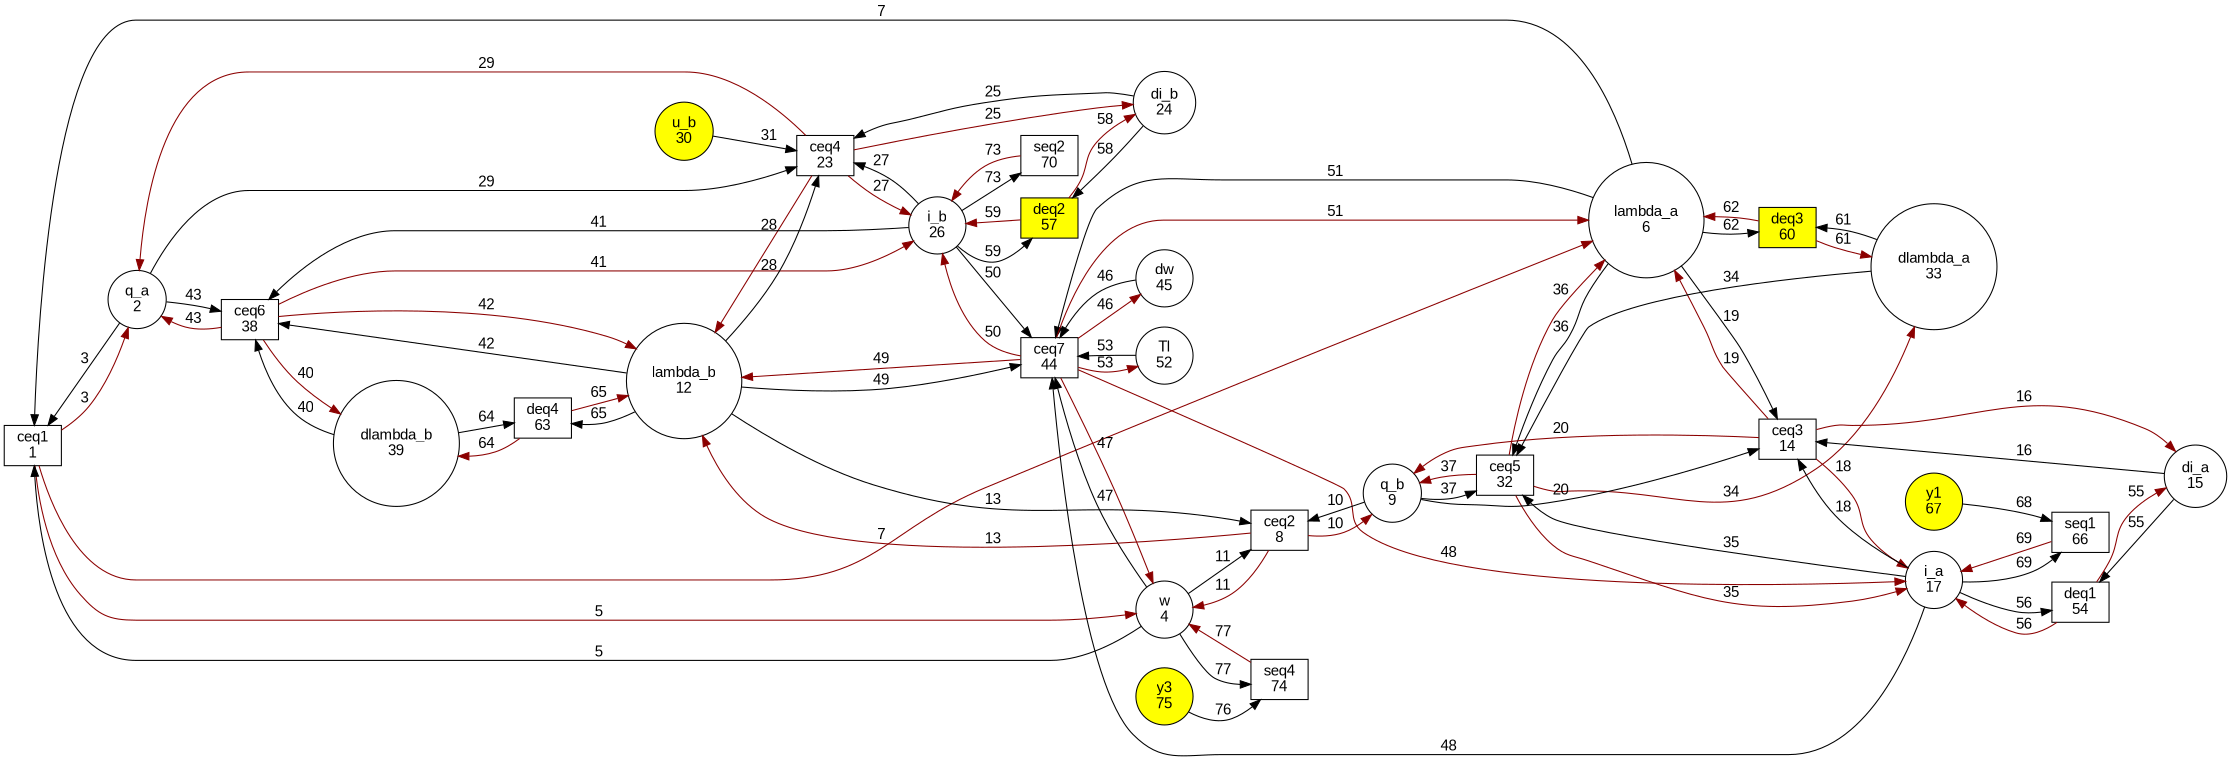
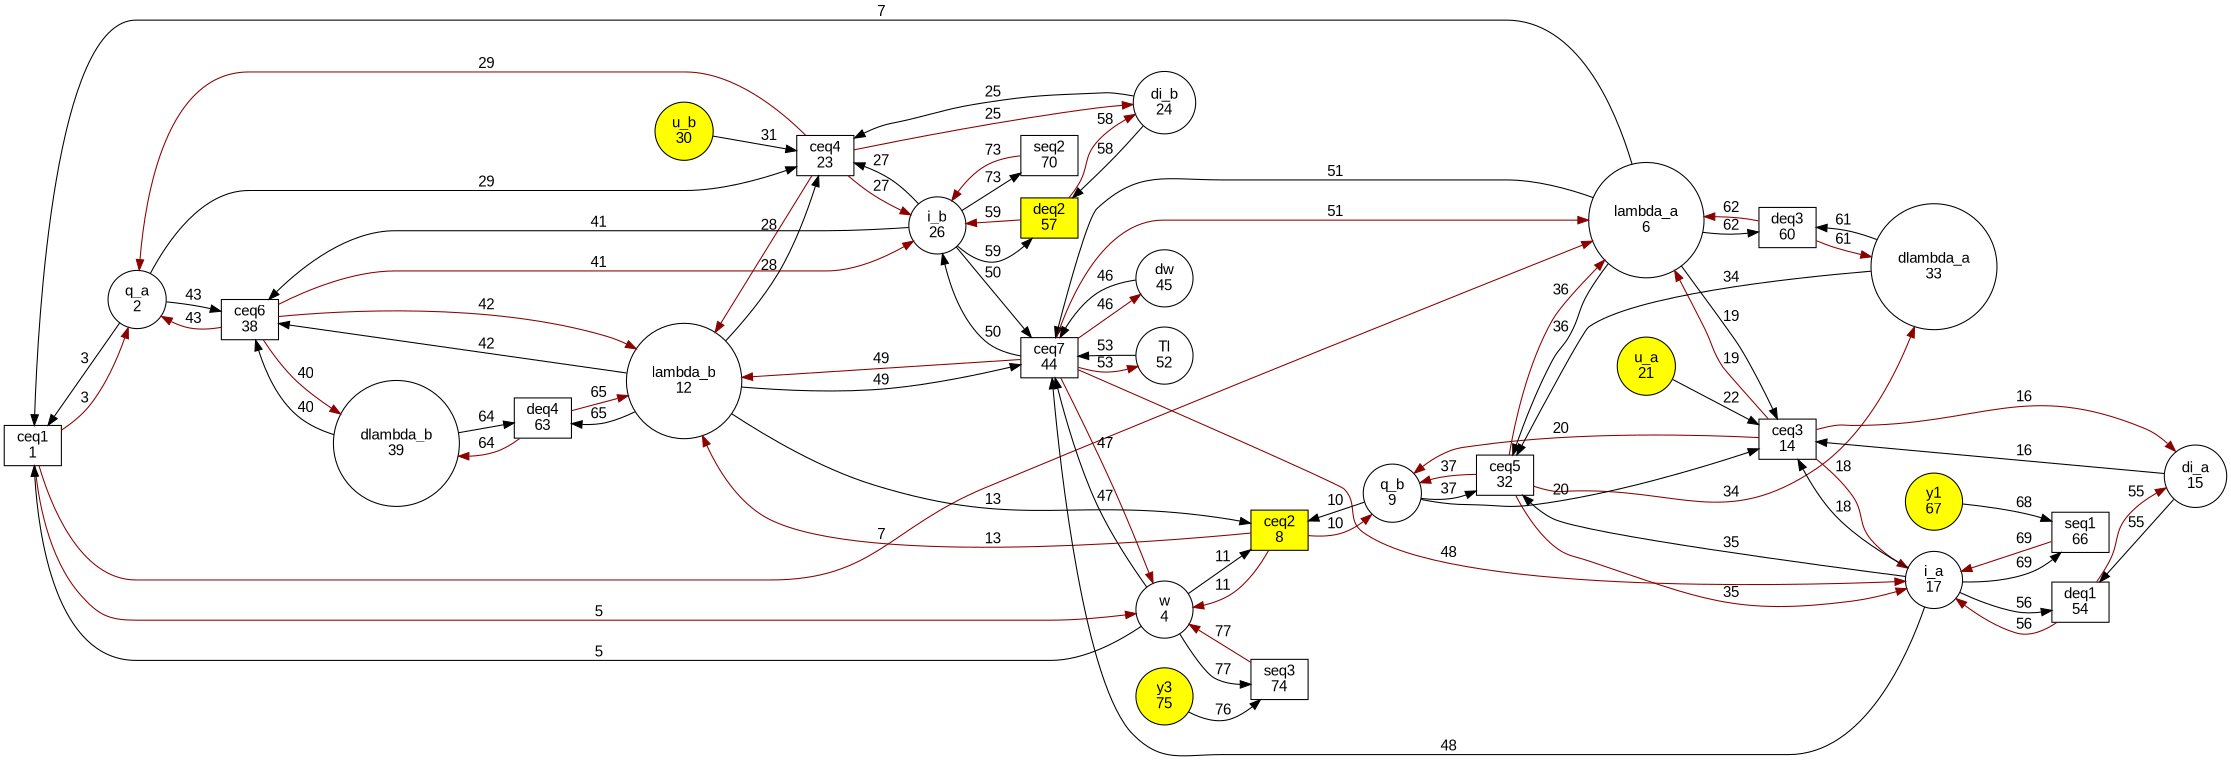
(1788, 228) -> (1788, 228)
(969, 323) -> (969, 323)
none -> (1646, 366)
(1280, 530) -> (1280, 530)
(1280, 679) -> (1280, 679)
